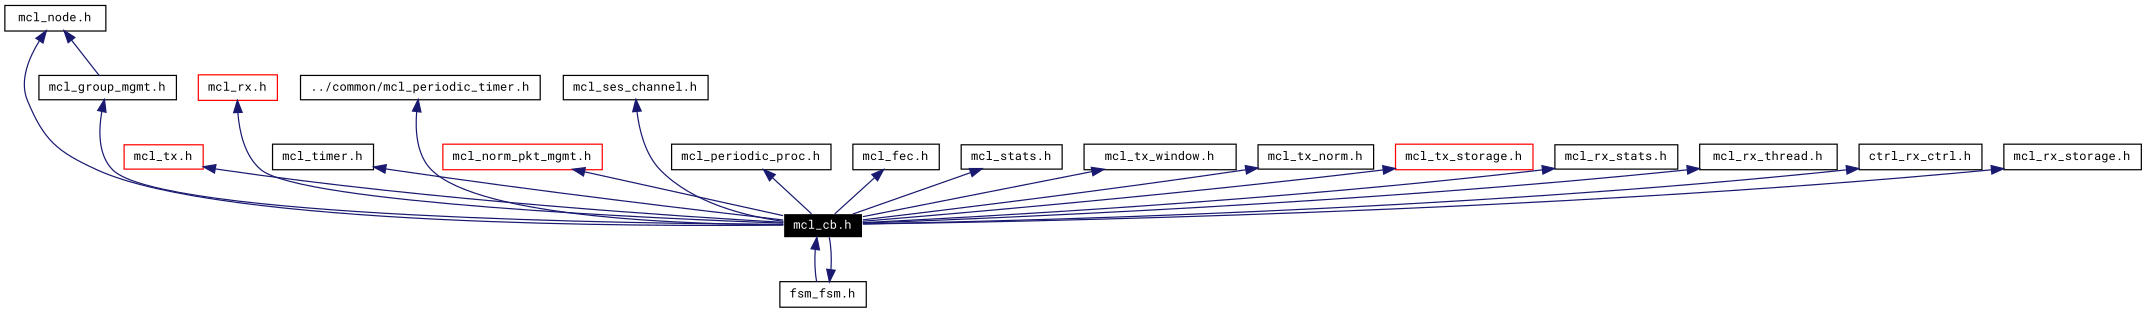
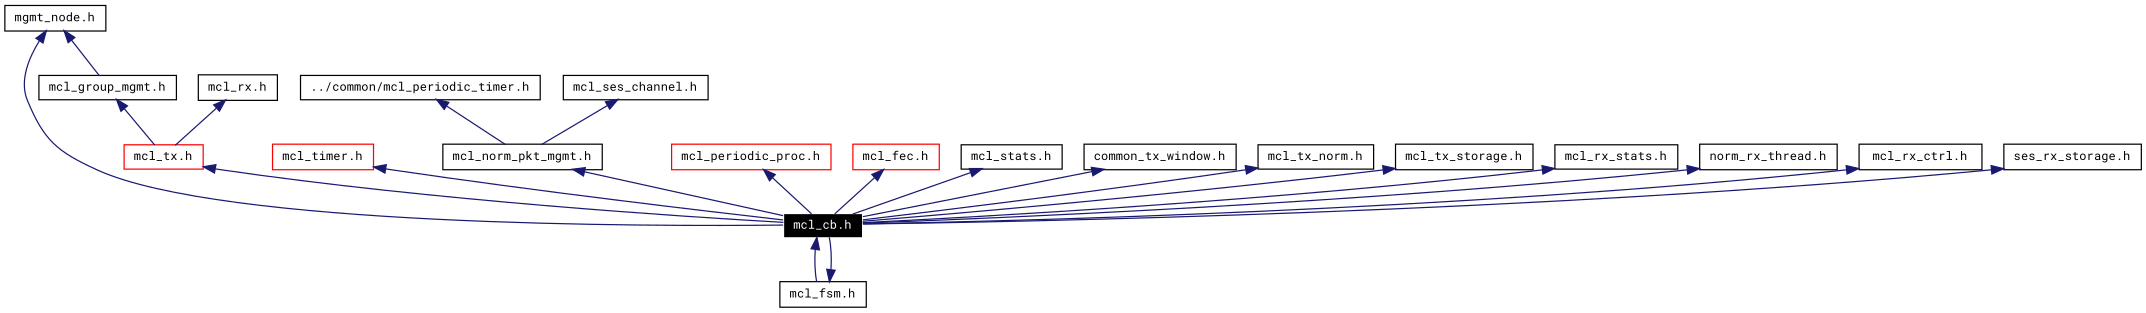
(55, 18) -> (55, 18)
(238, 88) -> (238, 88)
(323, 157) -> (323, 157)
(523, 157) -> (523, 157)
(751, 157) -> (751, 157)
(896, 157) -> (896, 157)
(1160, 157) -> (1160, 157)
(1464, 157) -> (1464, 157)
(1768, 157) -> (1768, 157)
(1921, 157) -> (1921, 157)
(2073, 157) -> (2073, 157)
(676, 183) -> (574, 125)
(470, 191) -> (476, 125)
(489, 207) -> (196, 127)
(415, 215) -> (140, 127)
(823, 294) -> (823, 294)
